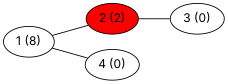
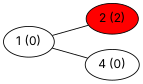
(197, 19) -> none
(29, 42) -> (29, 42)
